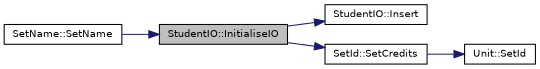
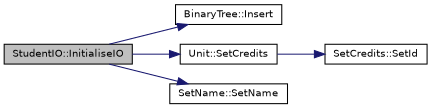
(376, 15) -> (229, 15)
(135, 34) -> (143, 73)
(376, 54) -> (229, 54)
(500, 54) -> (376, 54)
